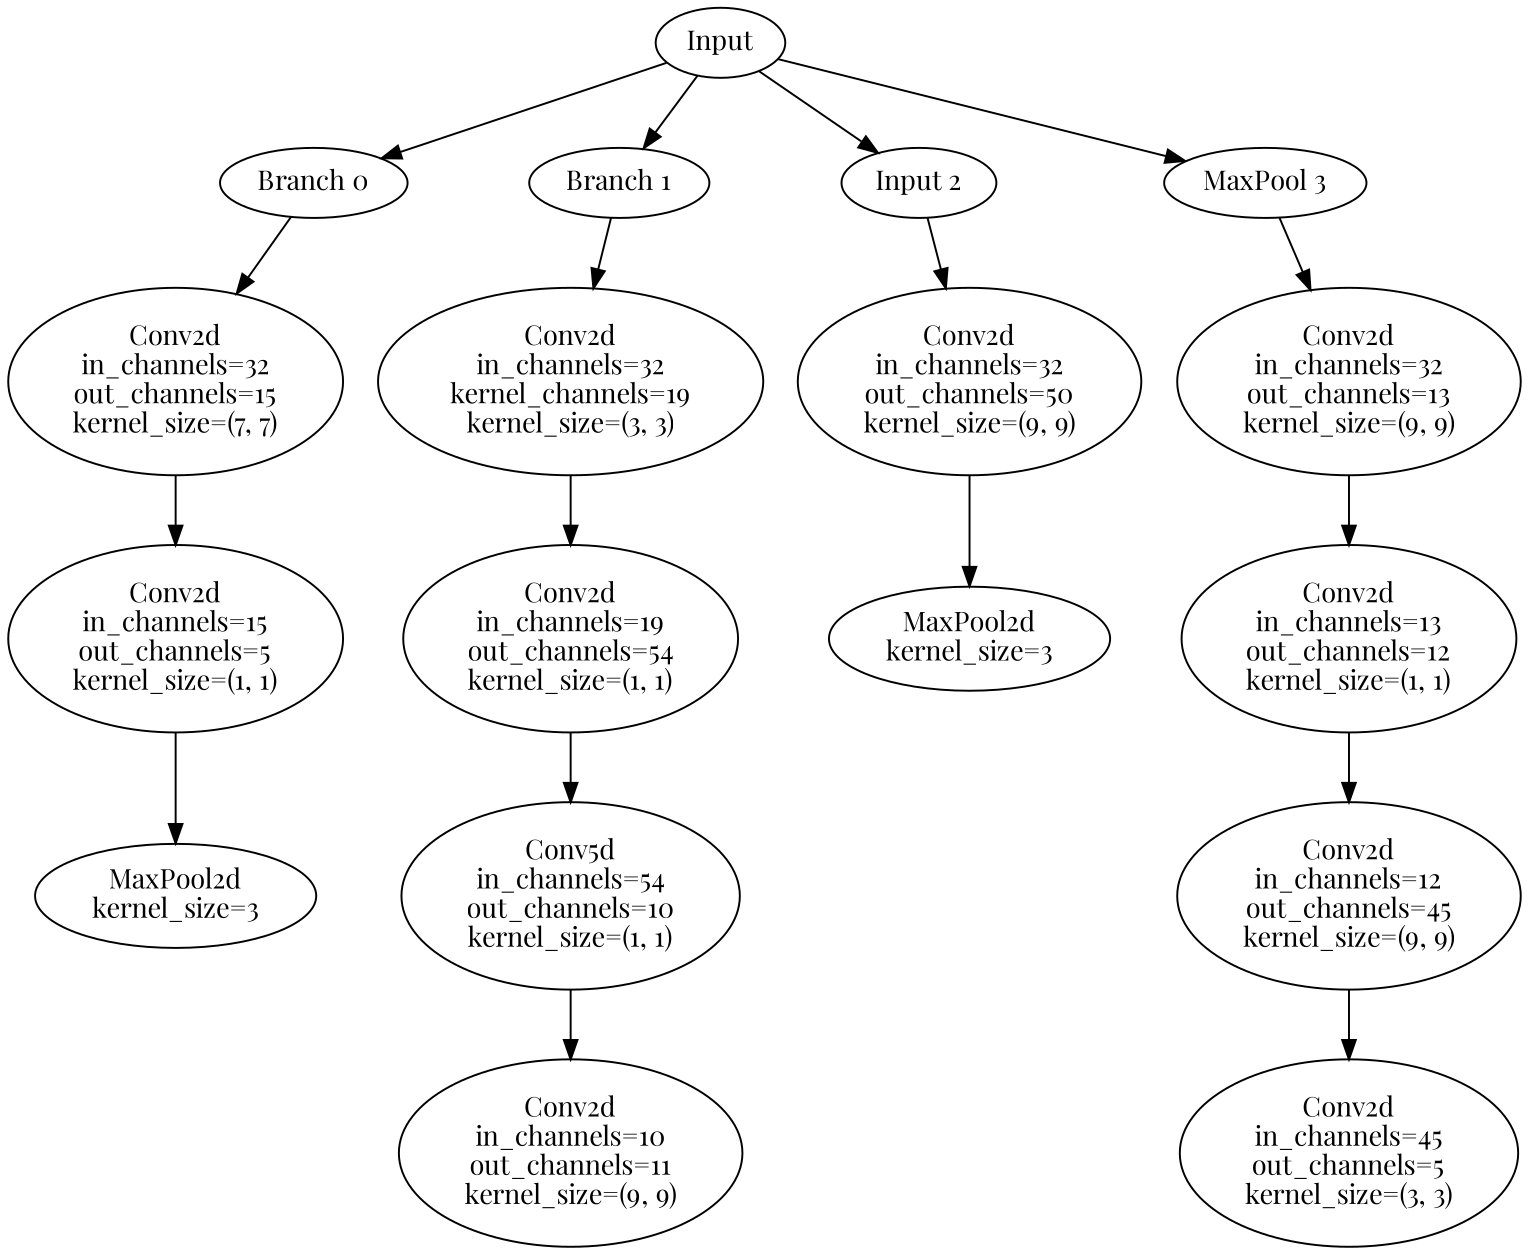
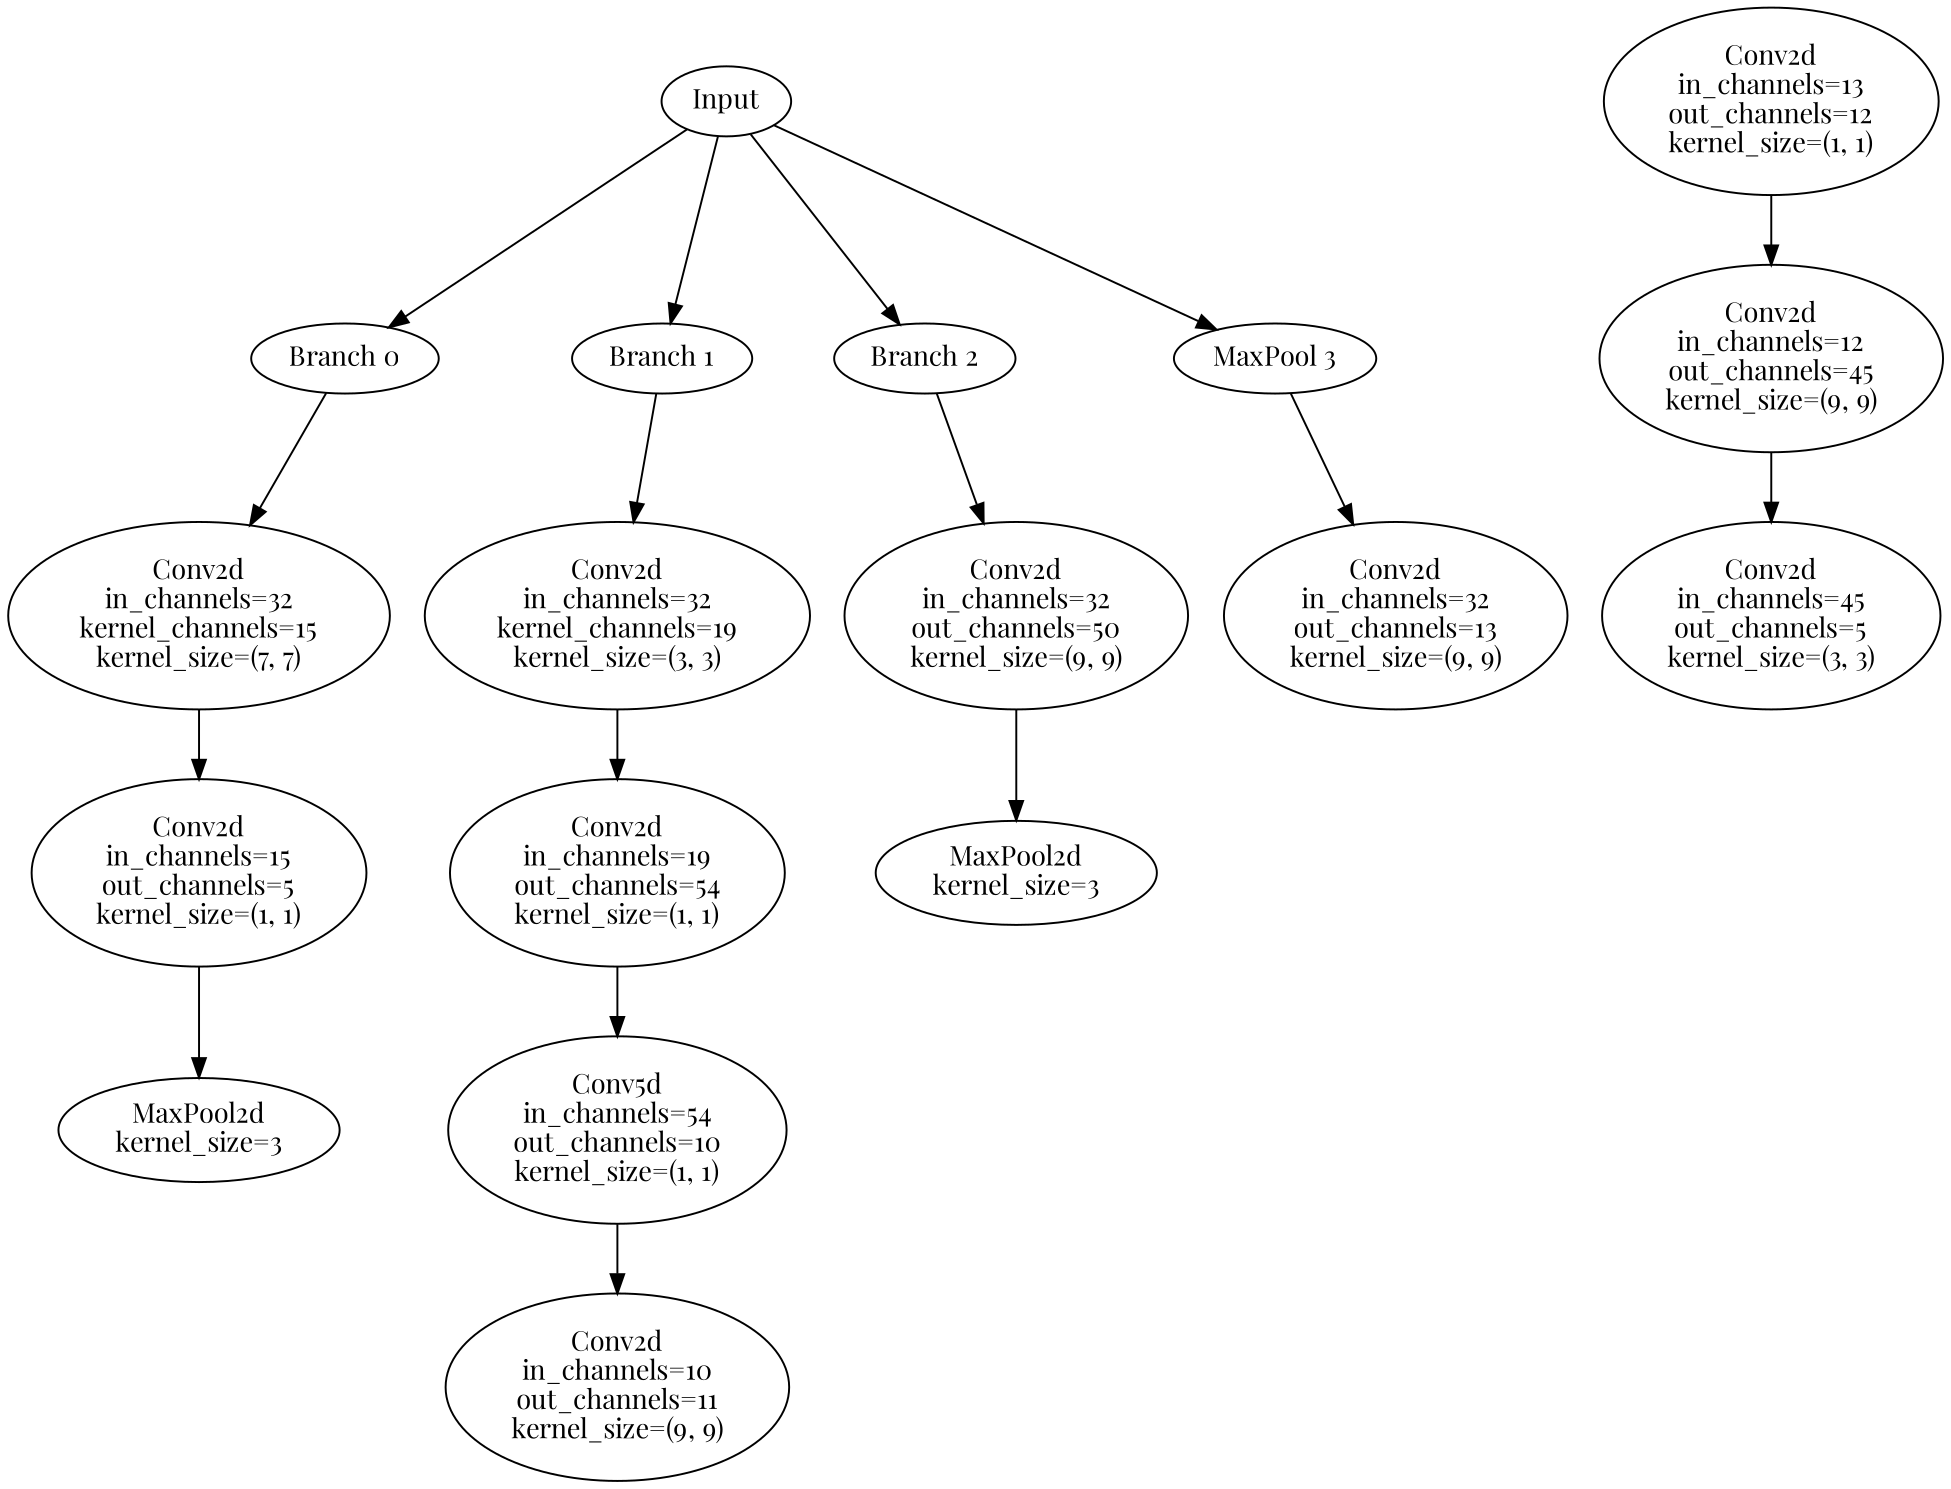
(919, 183) -> (925, 359)
(176, 382) -> (199, 616)
(1349, 500) -> none
